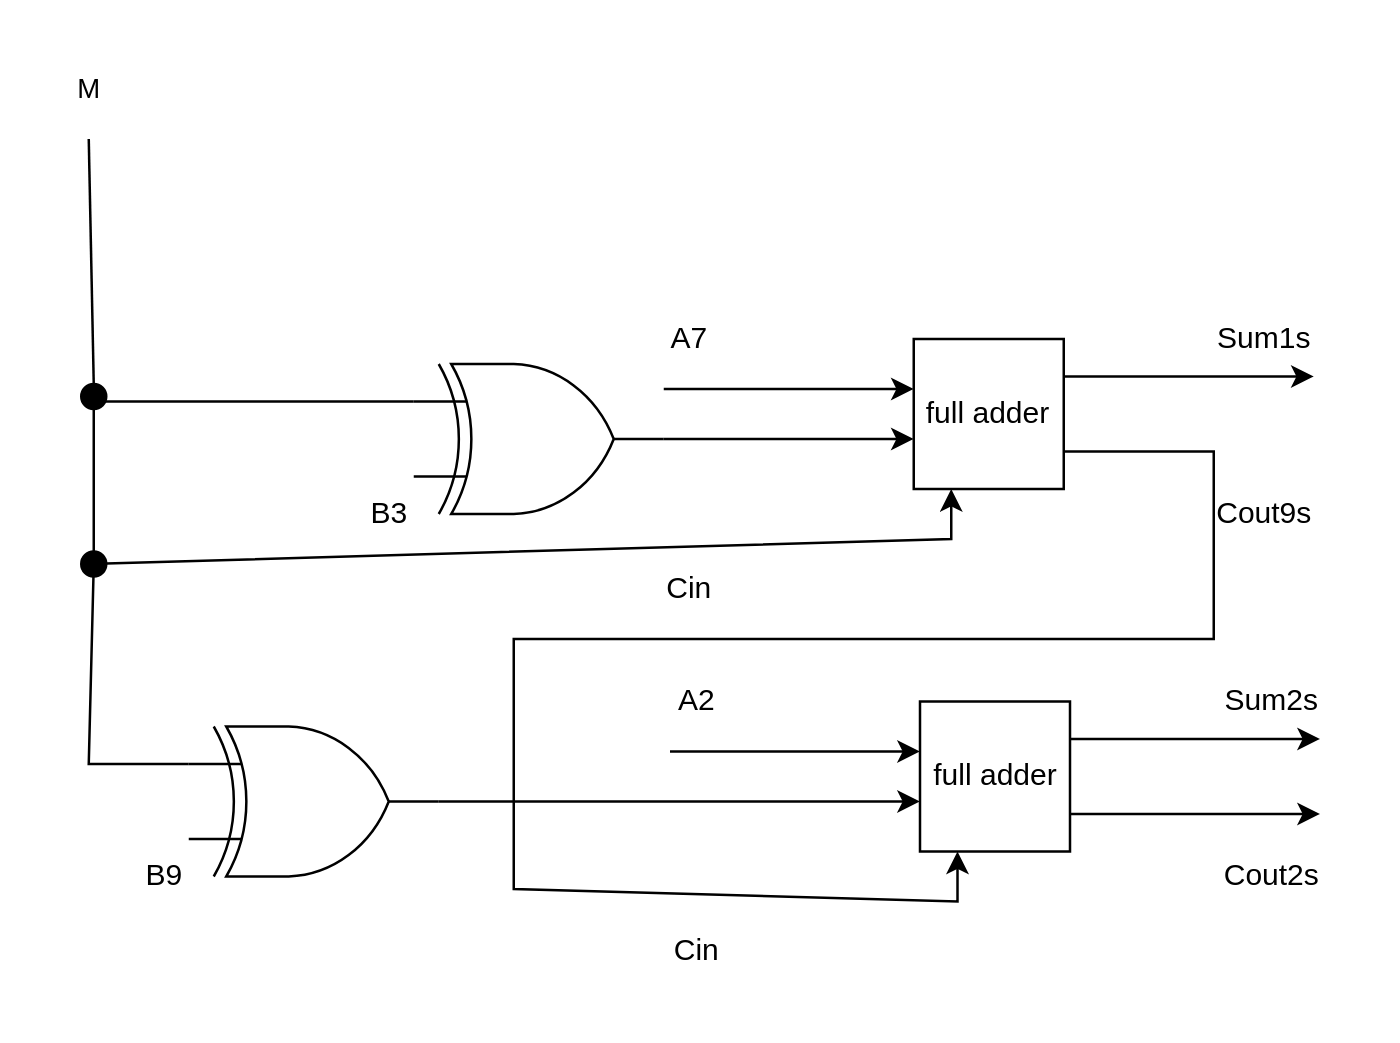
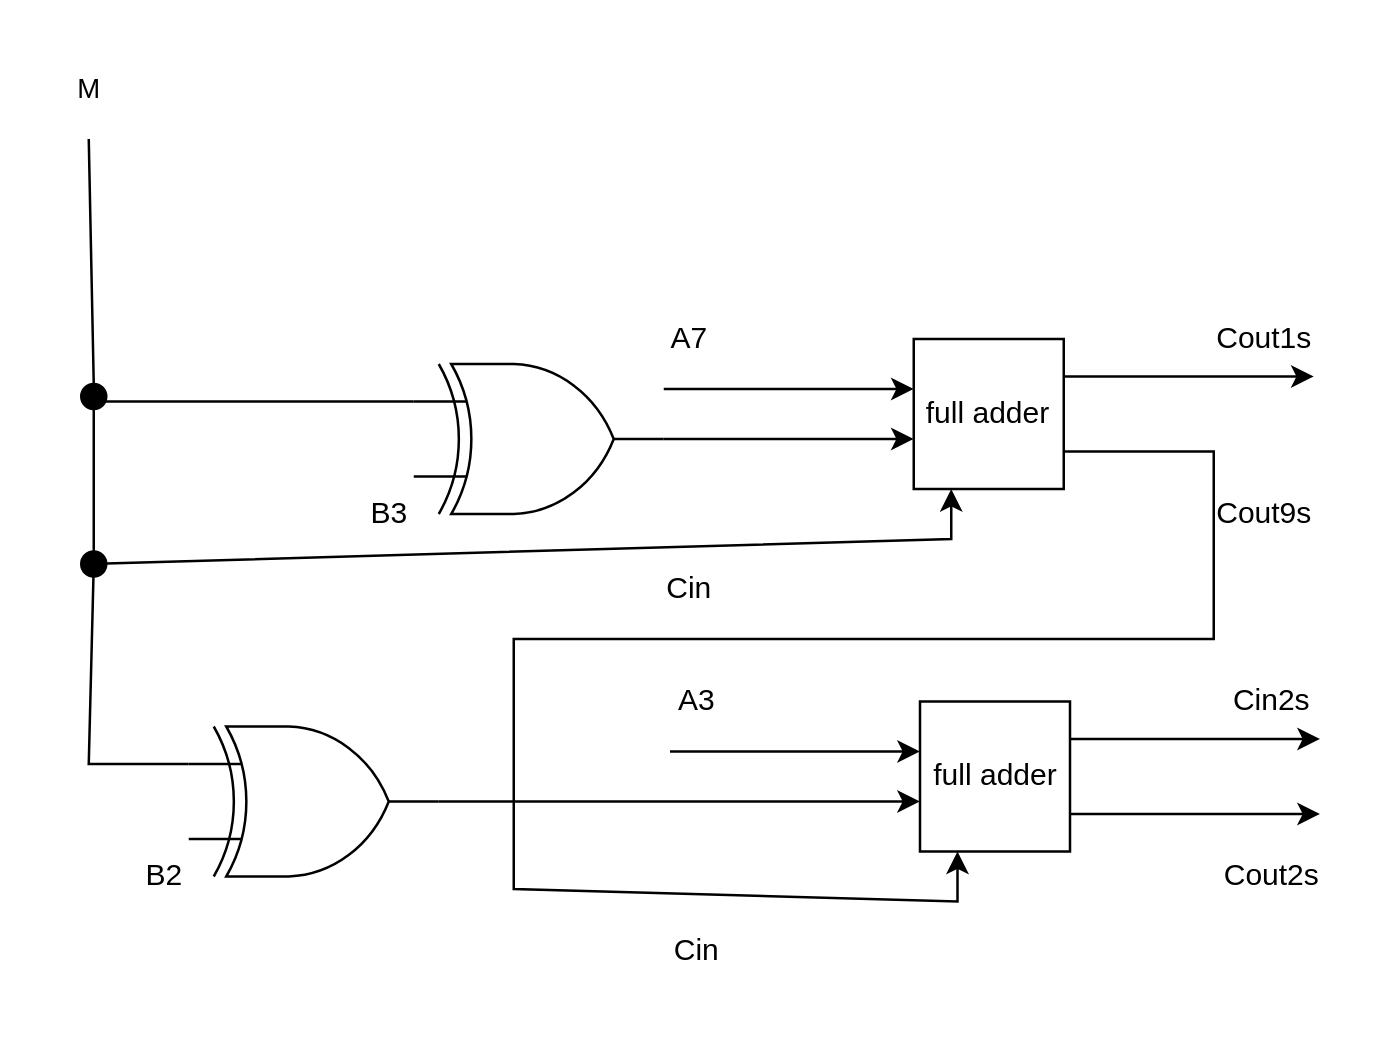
(1265, 339) -> (1265, 339)
(698, 701) -> (698, 701)
(1273, 701) -> (1273, 701)
(165, 876) -> (165, 876)
